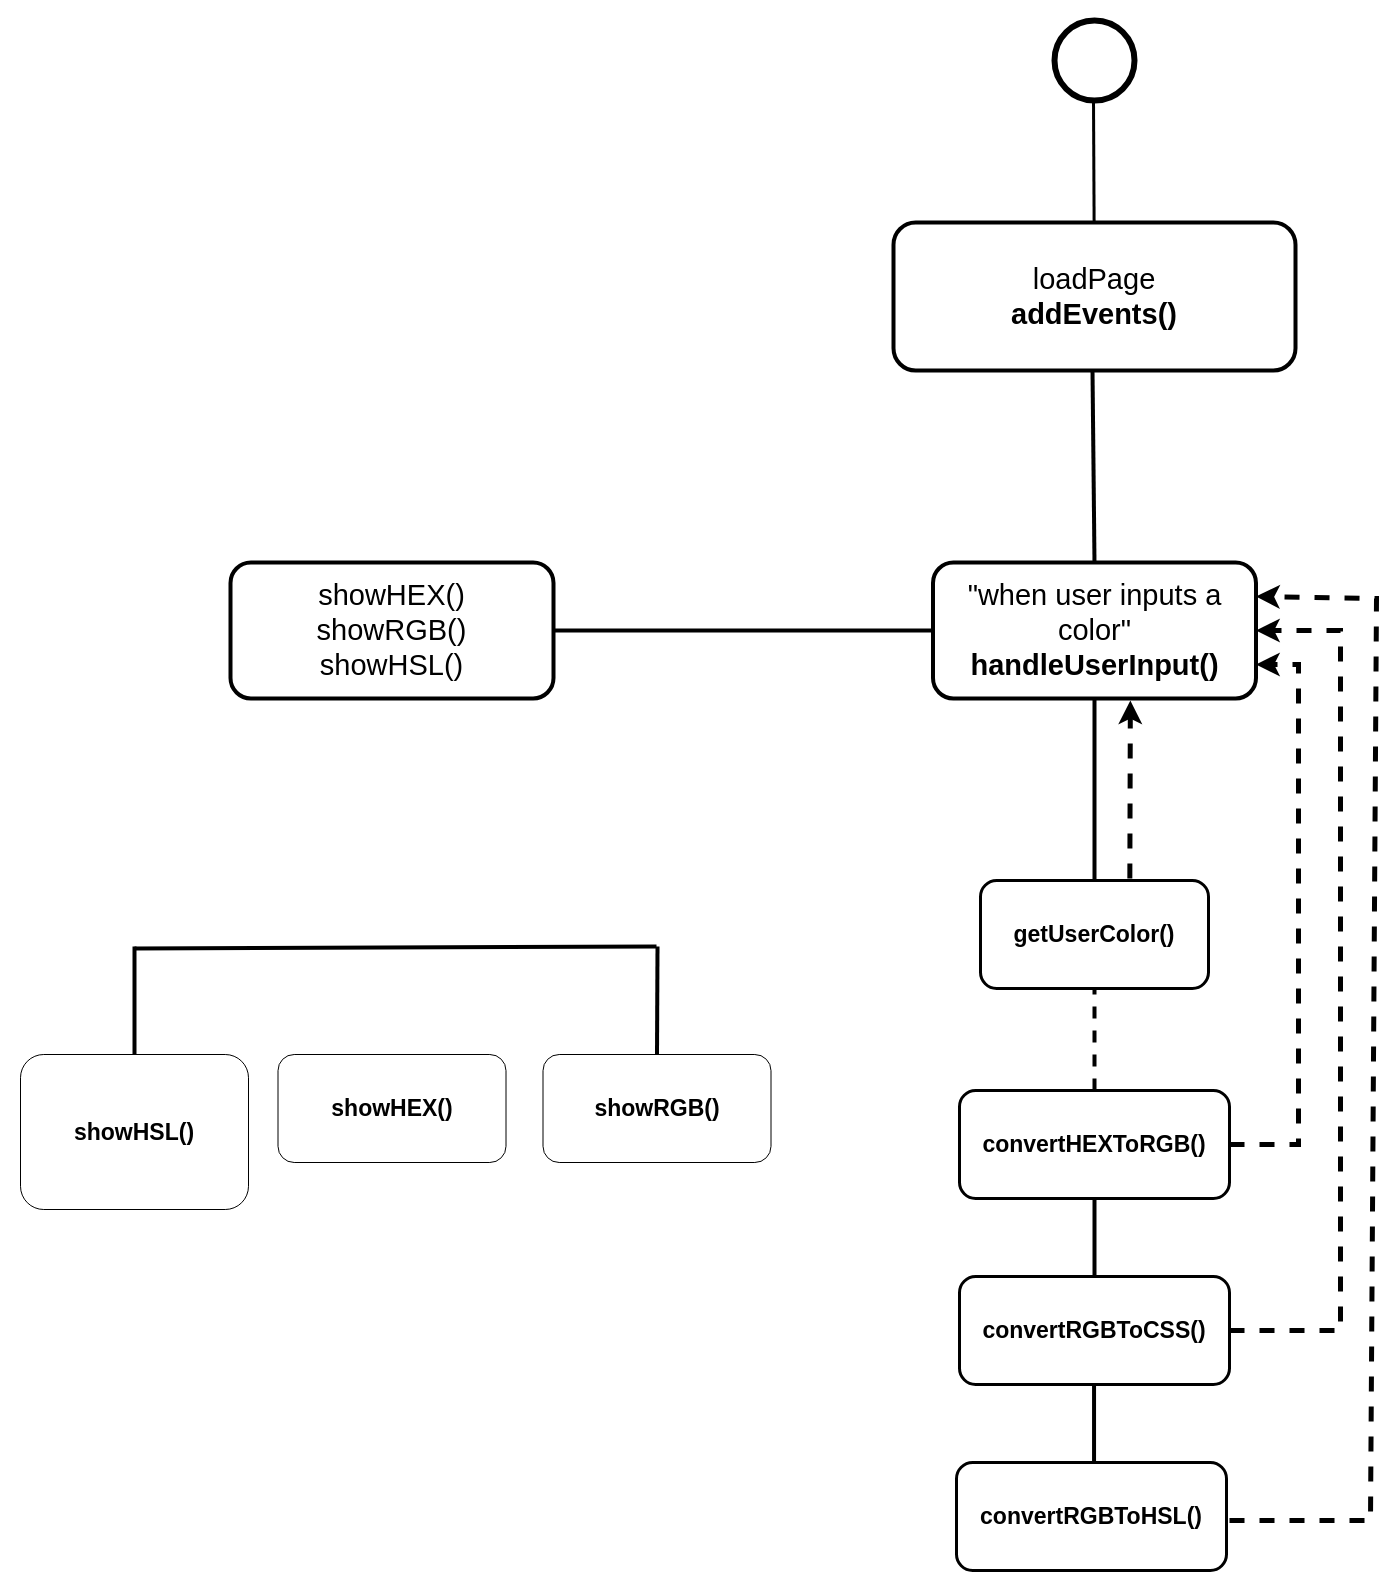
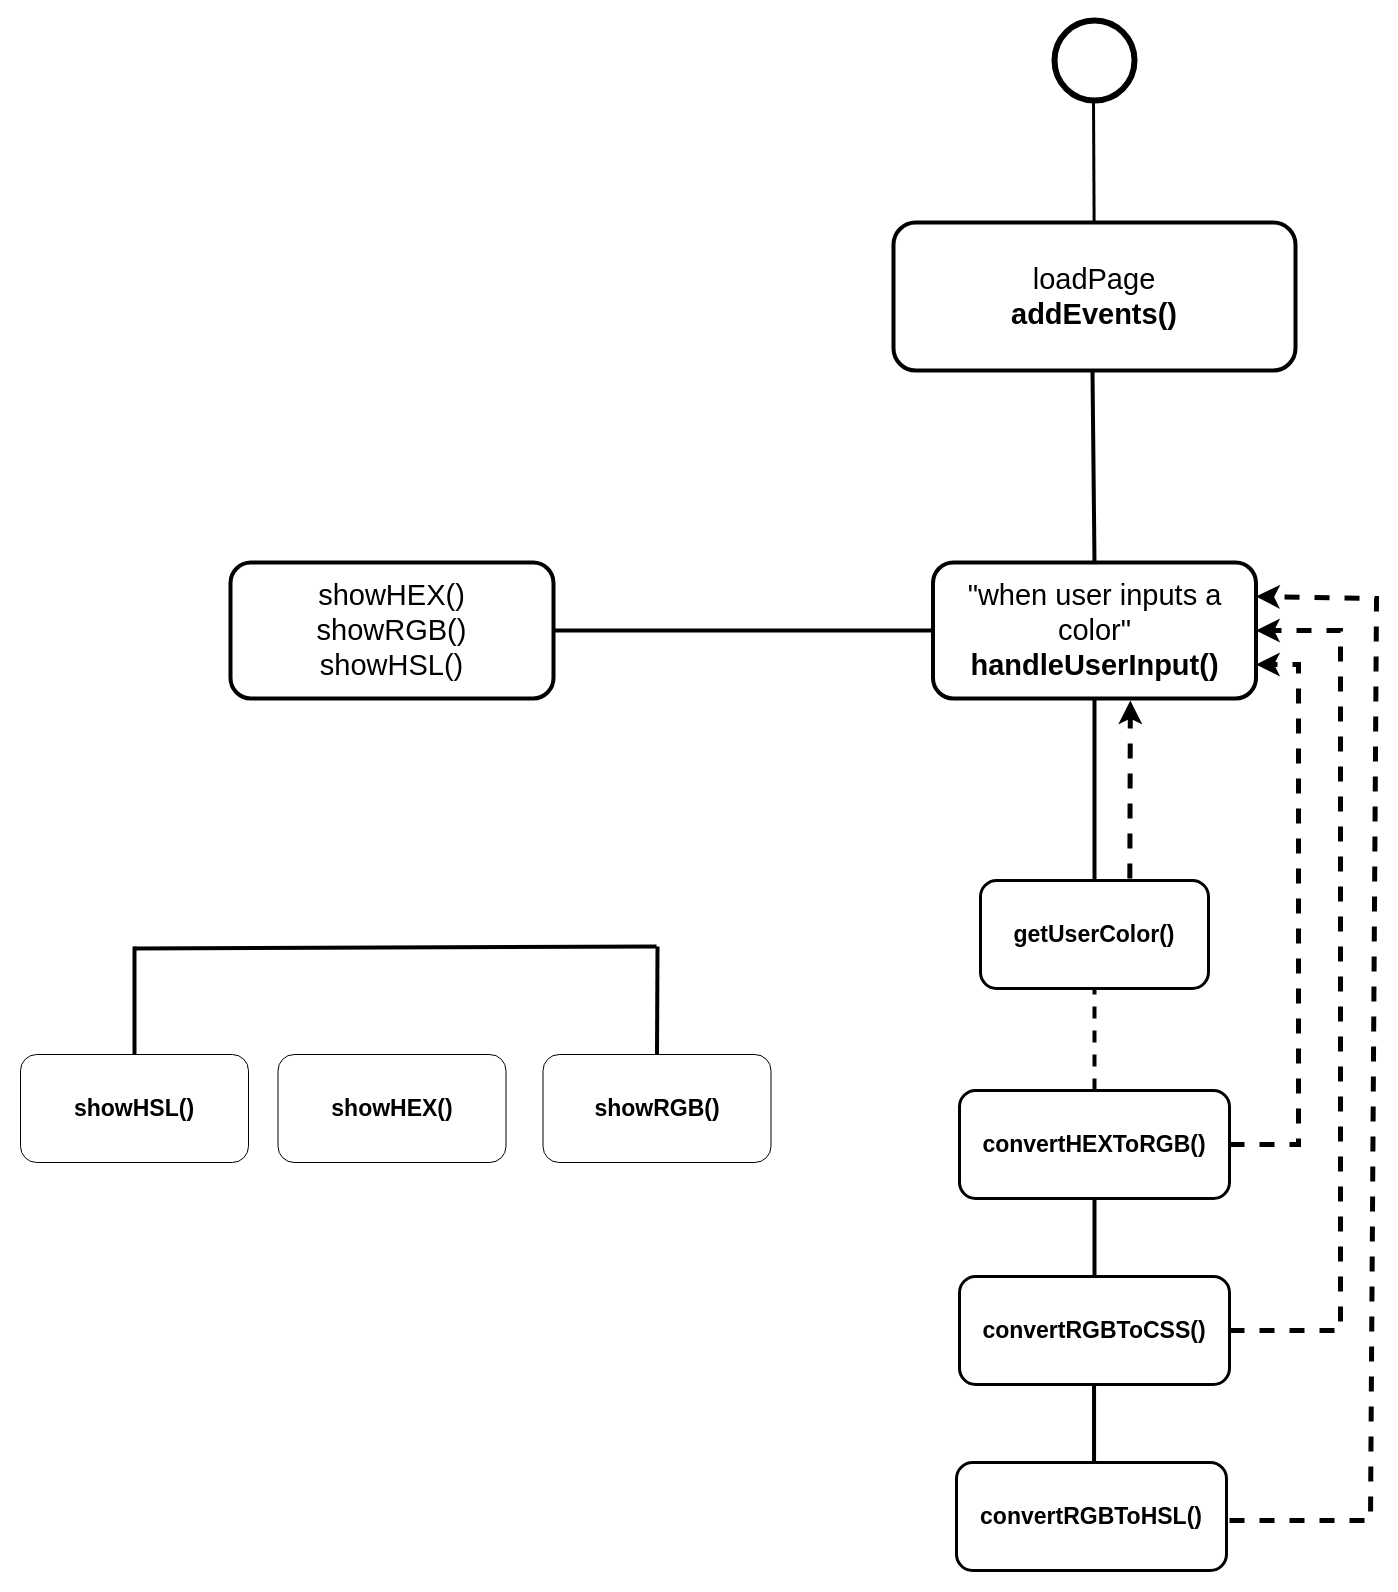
(135, 1132) -> (135, 1109)
